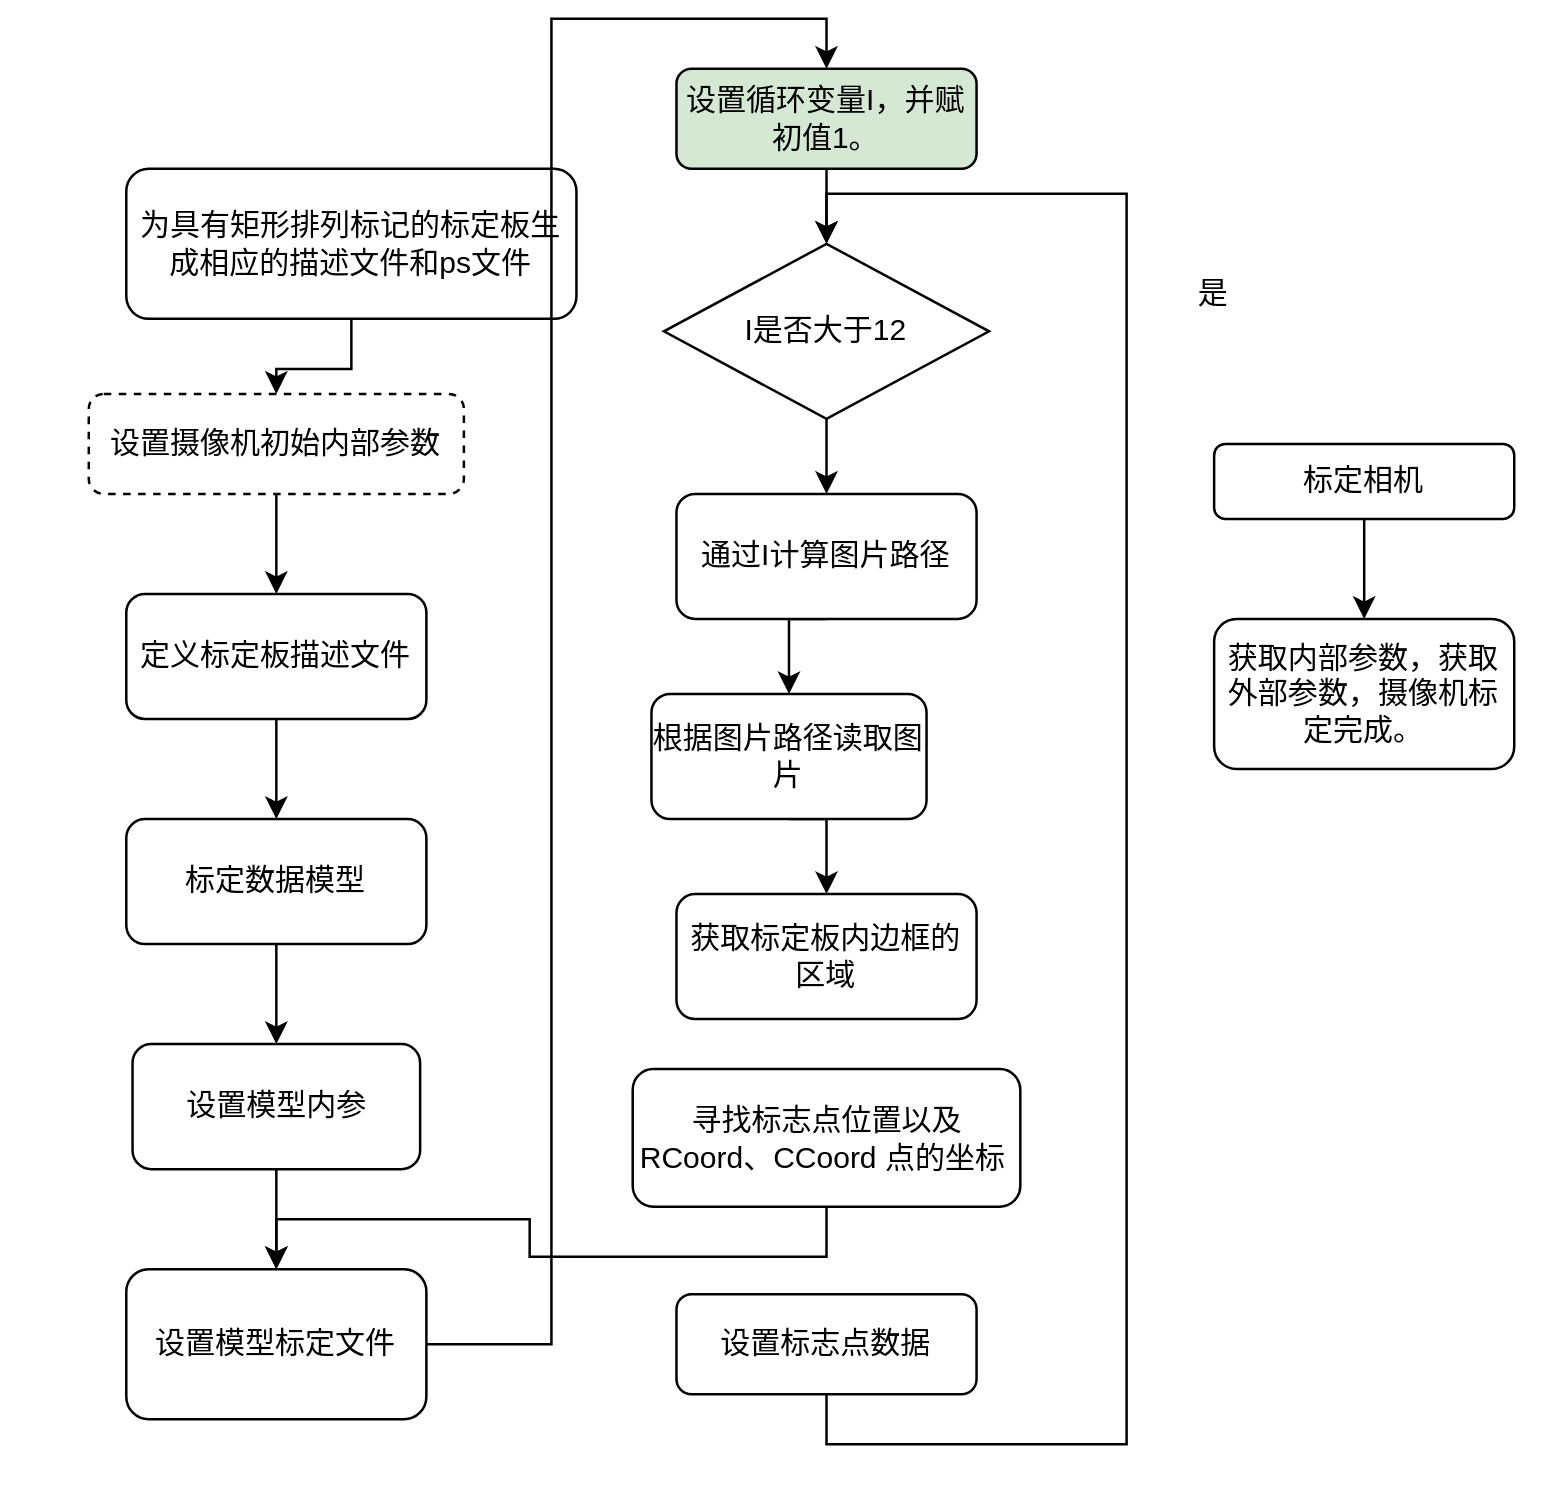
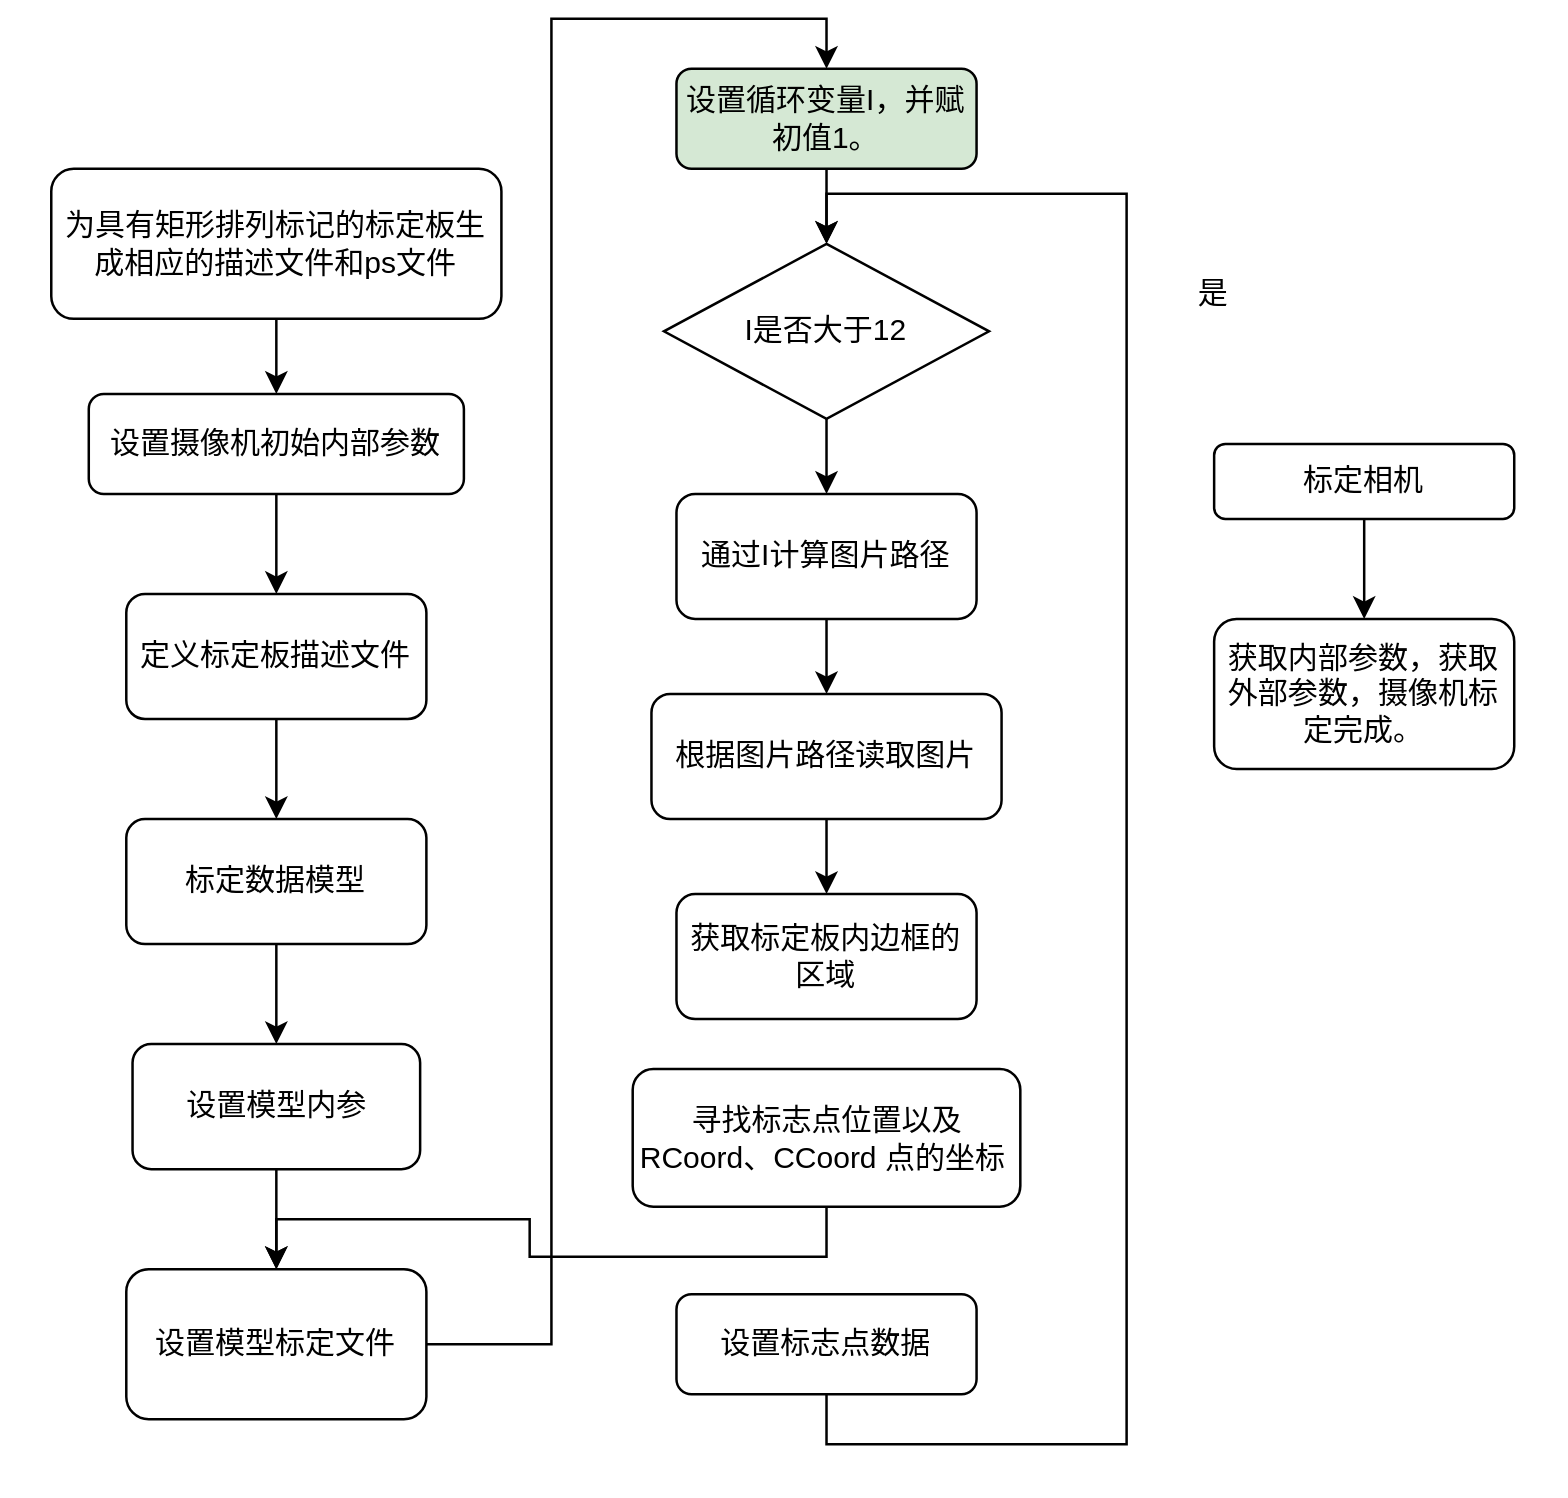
(351, 244) -> (276, 244)
(276, 444) -> (276, 444)
(789, 756) -> (826, 756)
